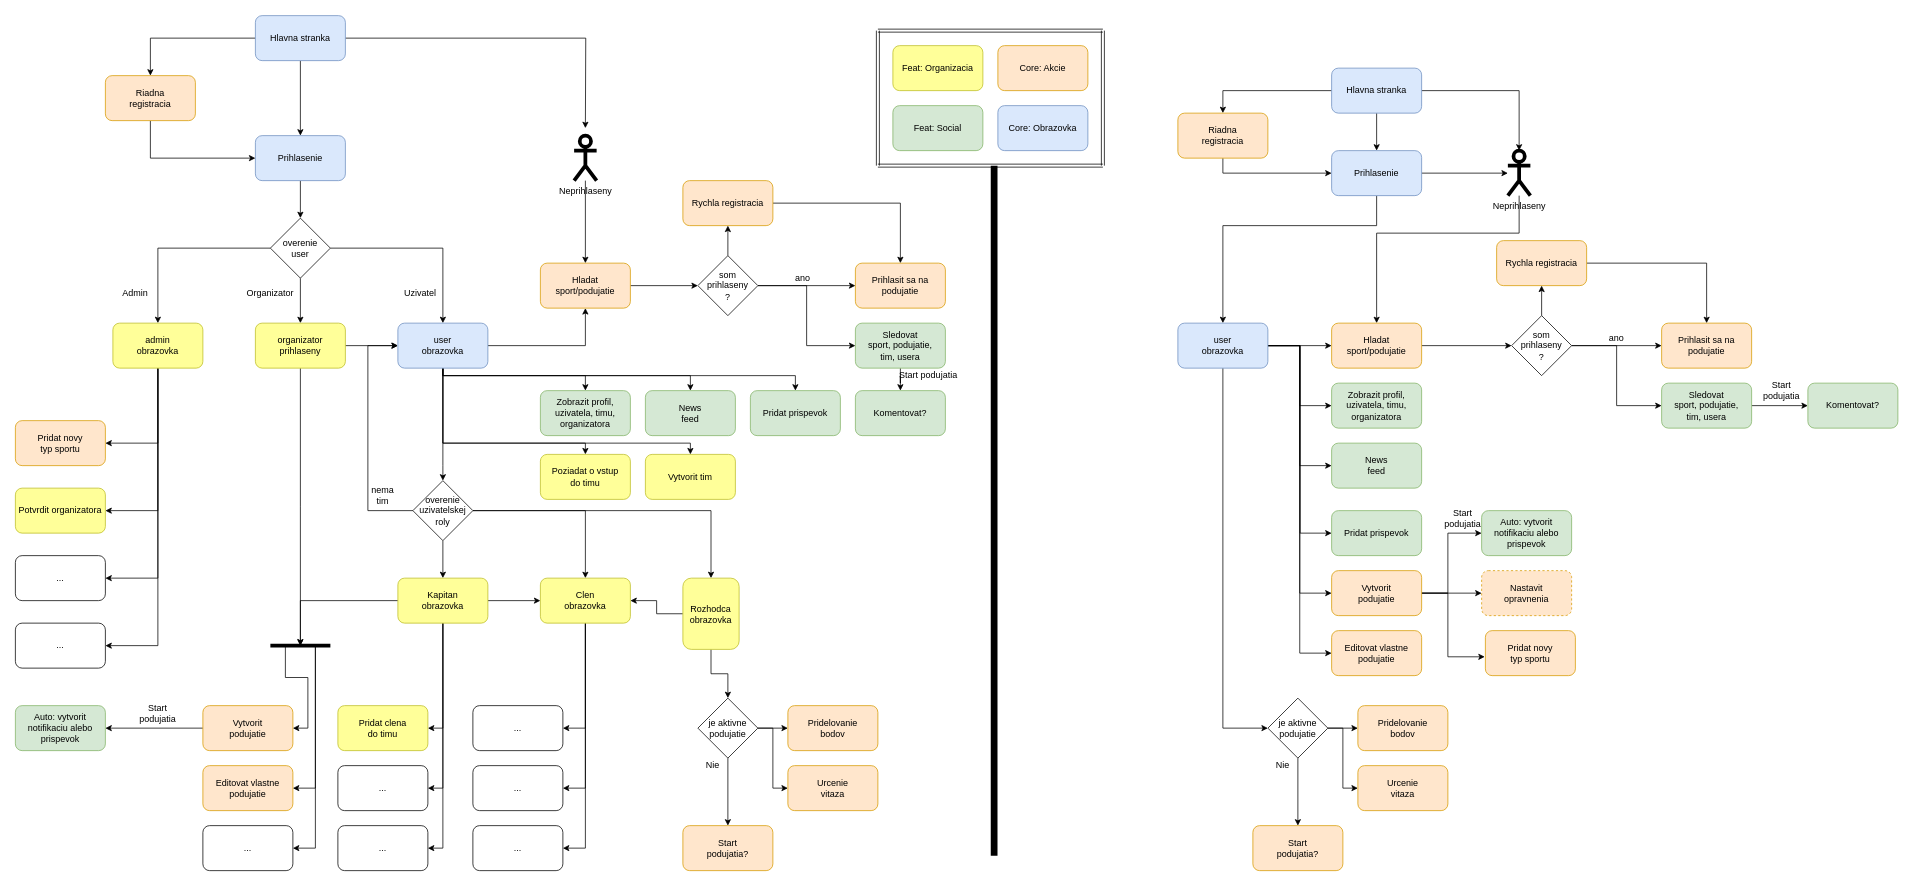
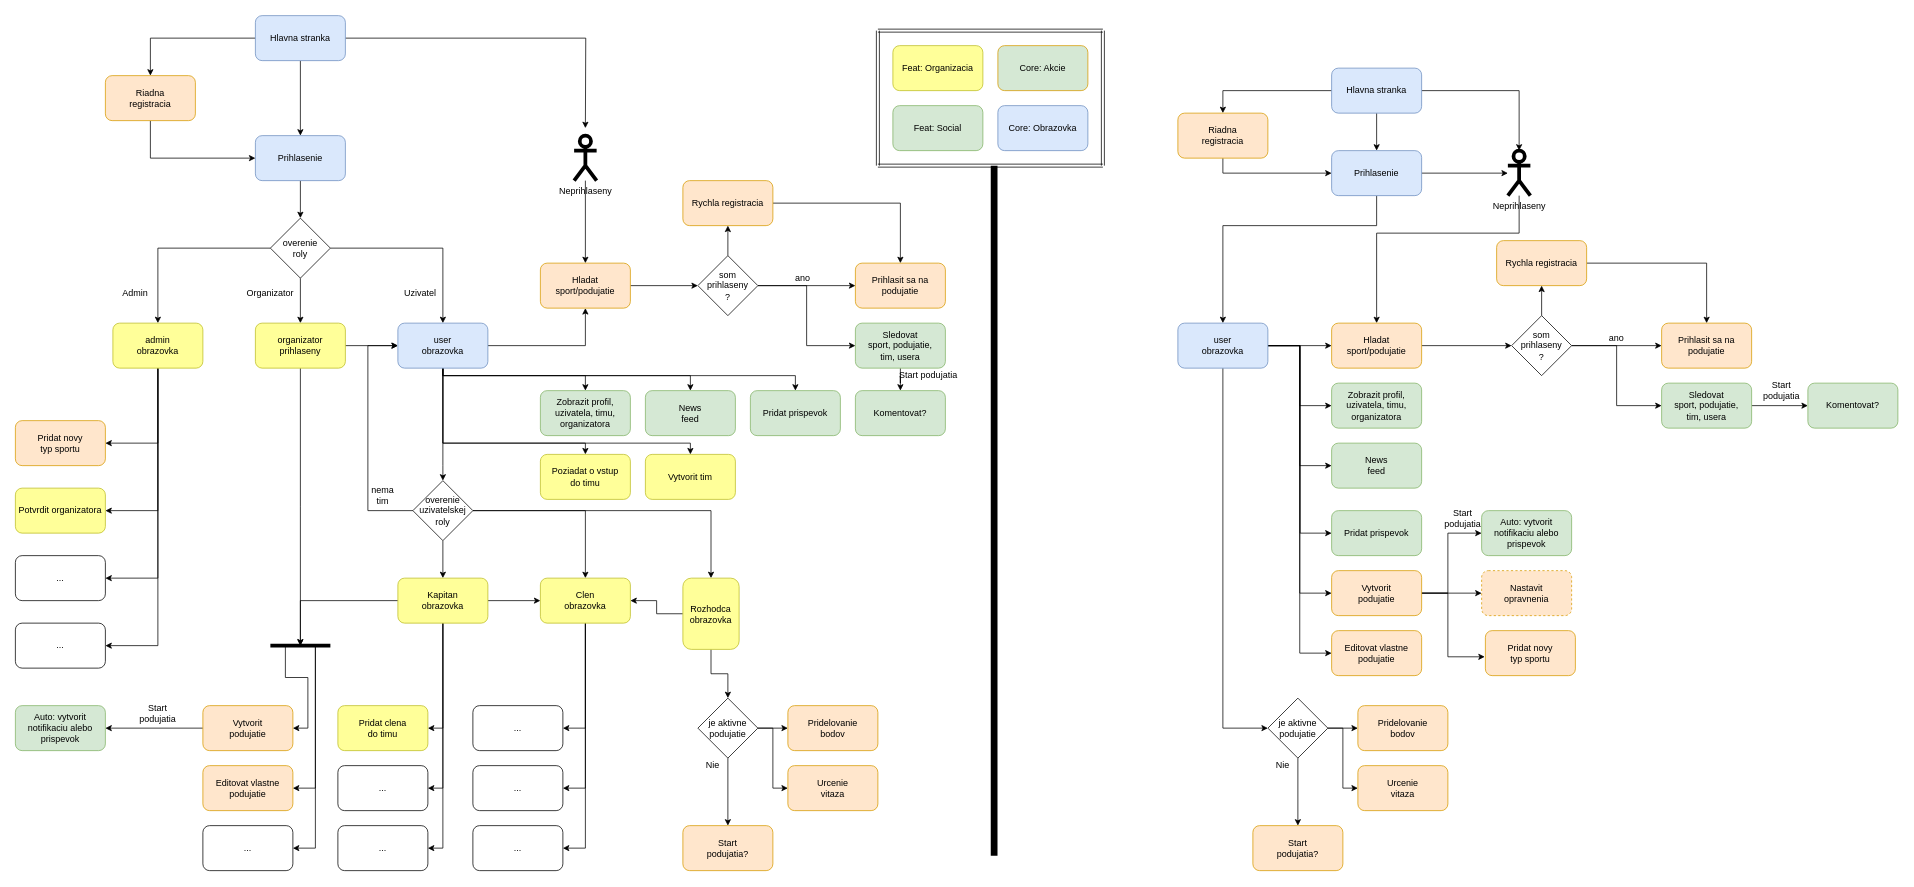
(1043, 68) -> (1043, 68)
(300, 248) -> (300, 248)
